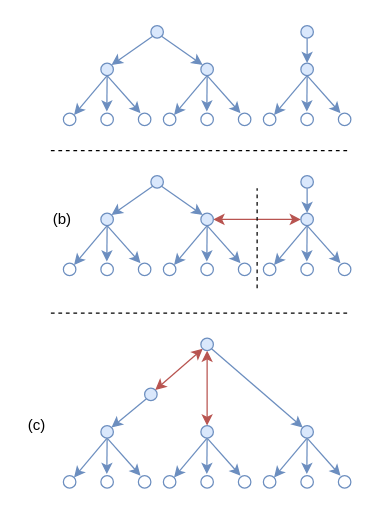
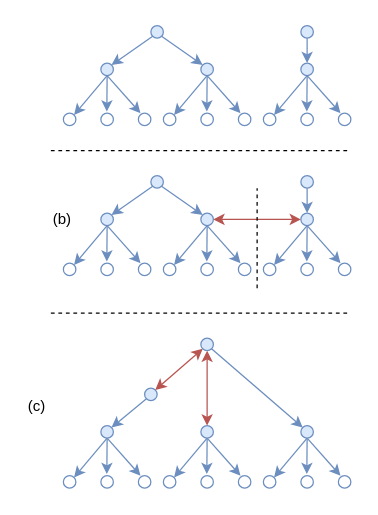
(44, 426) -> (44, 407)
